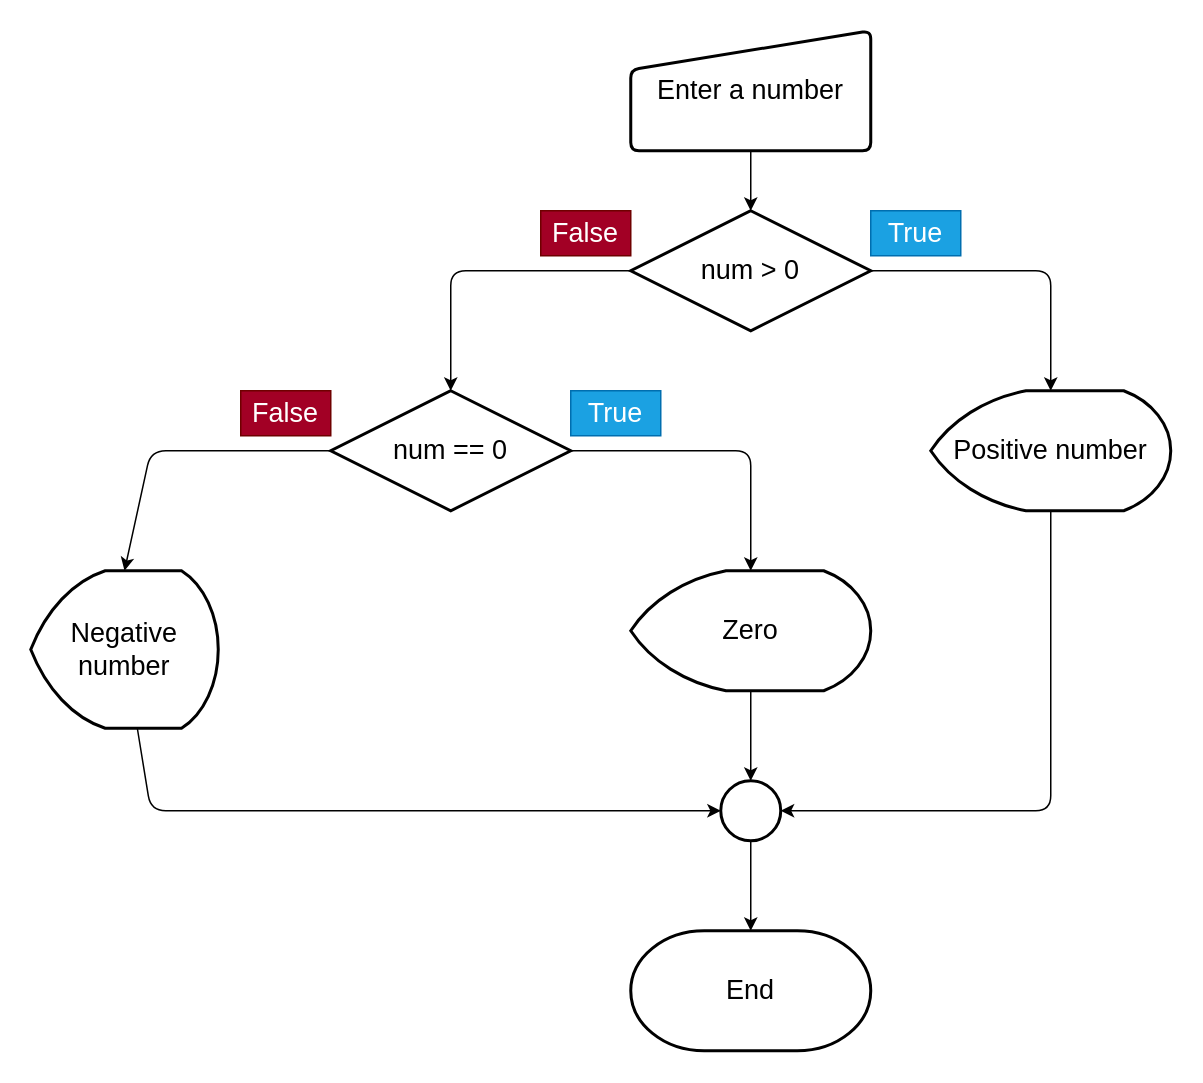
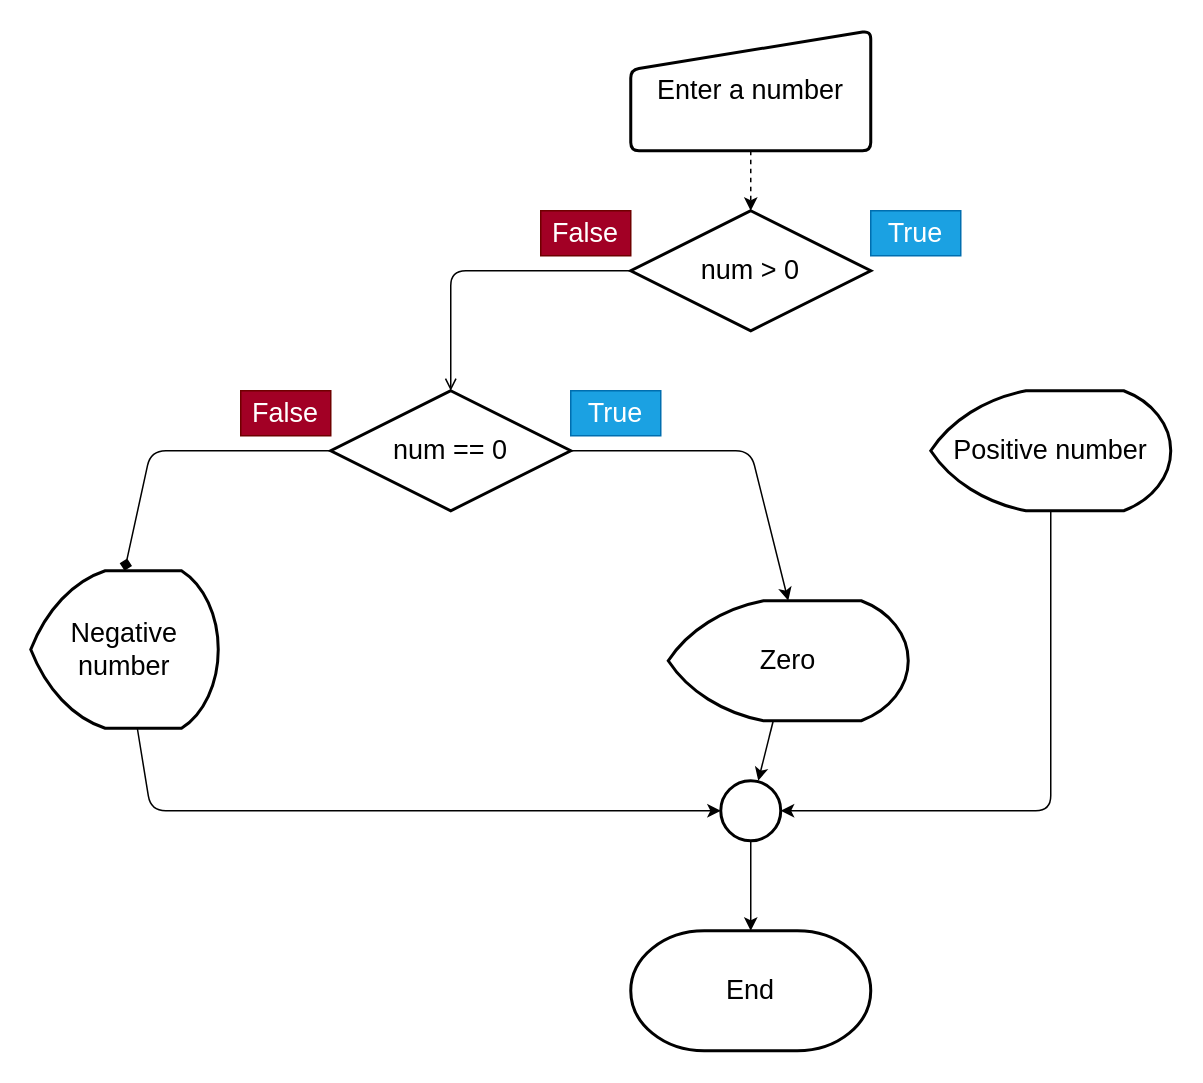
(751, 175) -> (751, 175)
(1011, 271) -> none
(451, 379) -> (451, 381)
(127, 559) -> (127, 558)
(751, 631) -> (788, 661)
